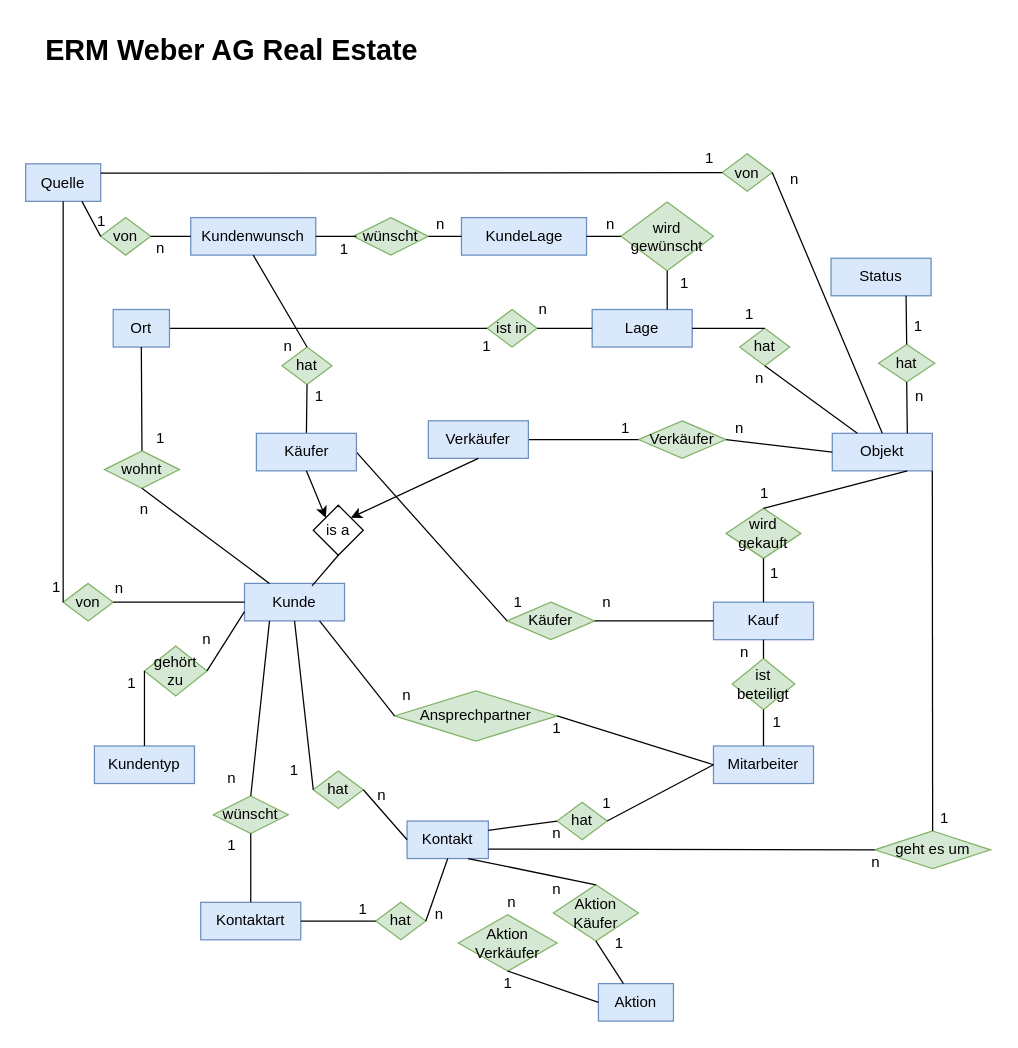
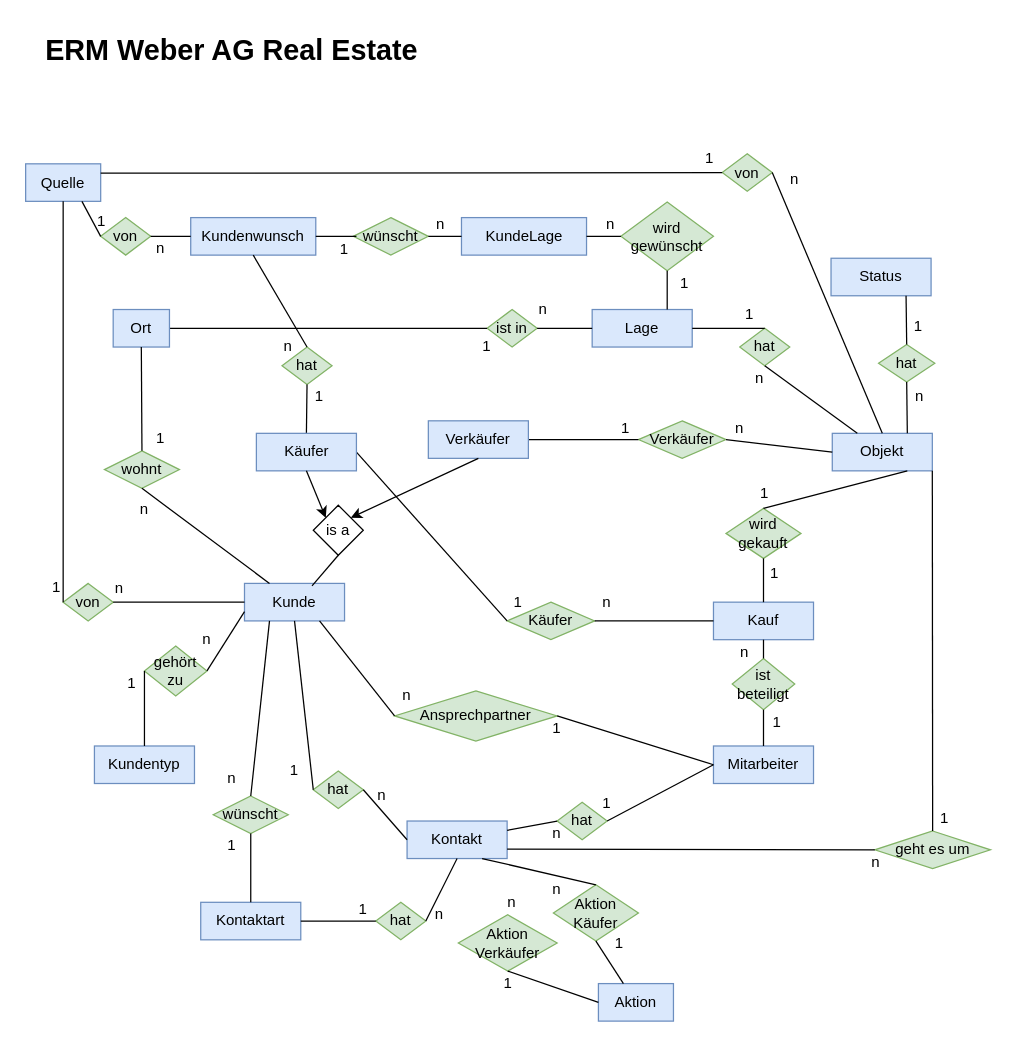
(448, 839) -> (457, 839)
